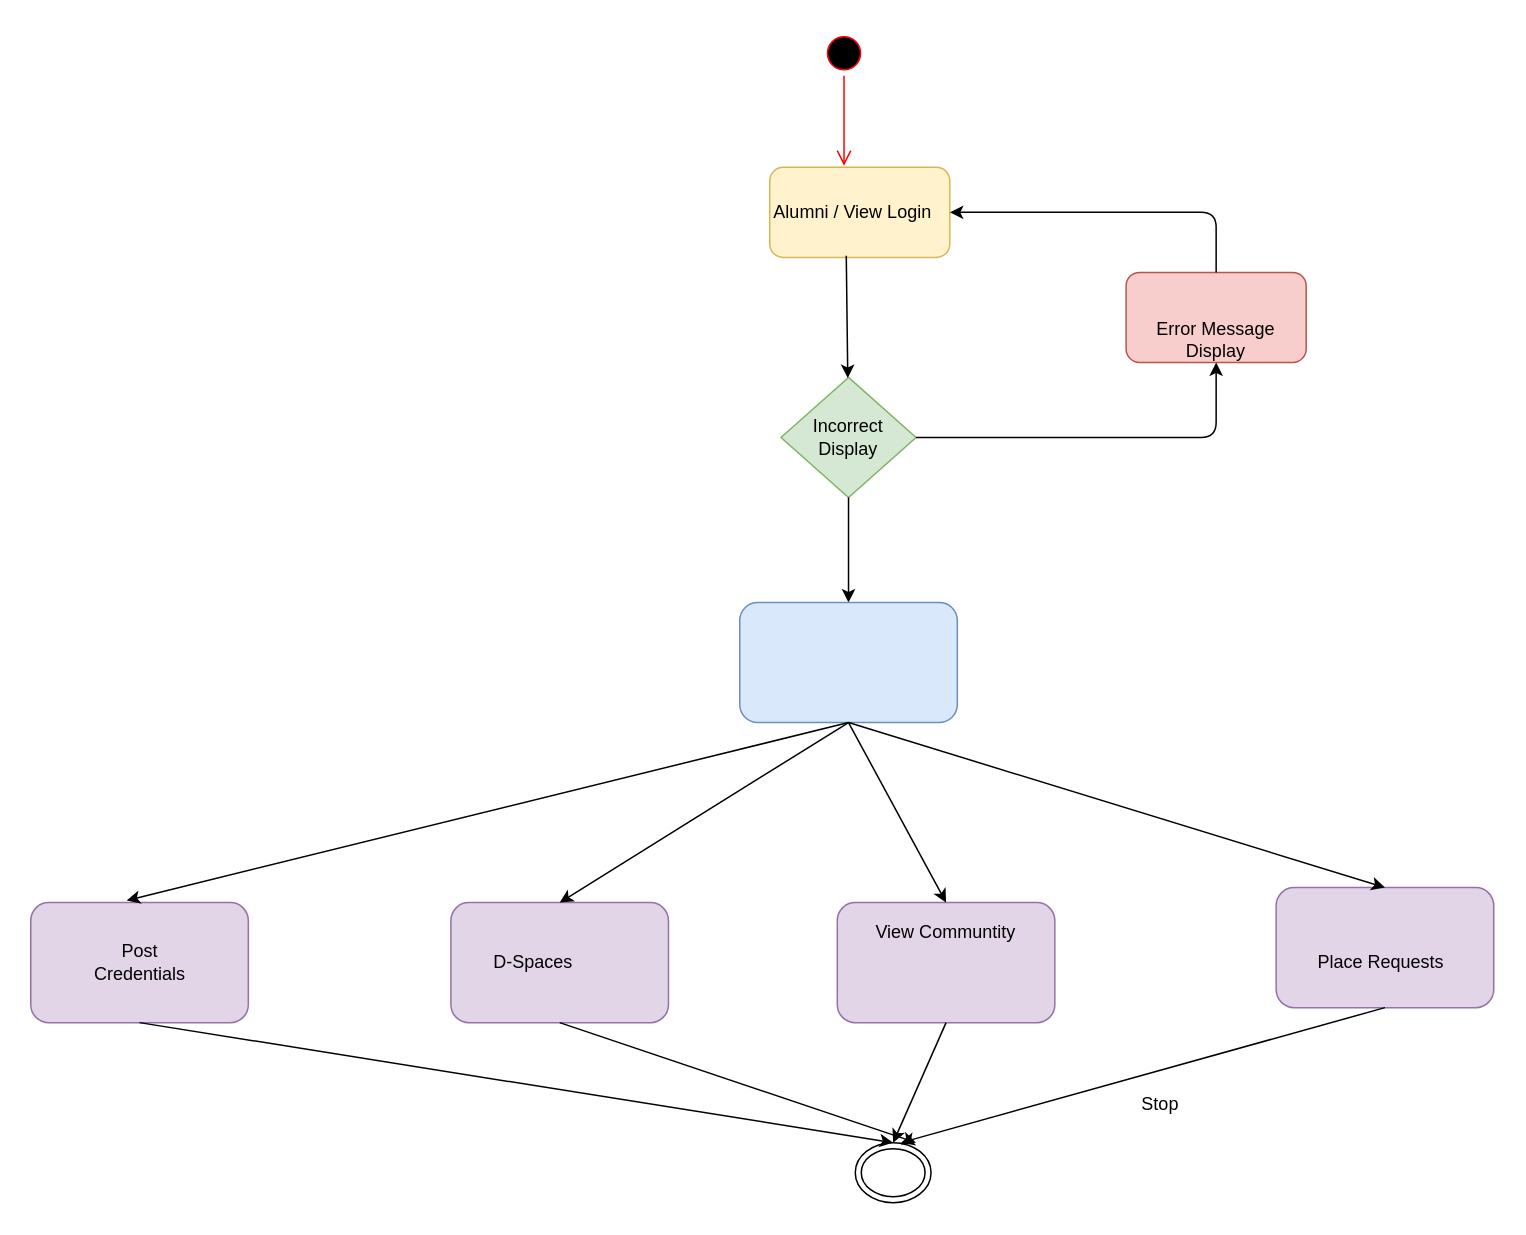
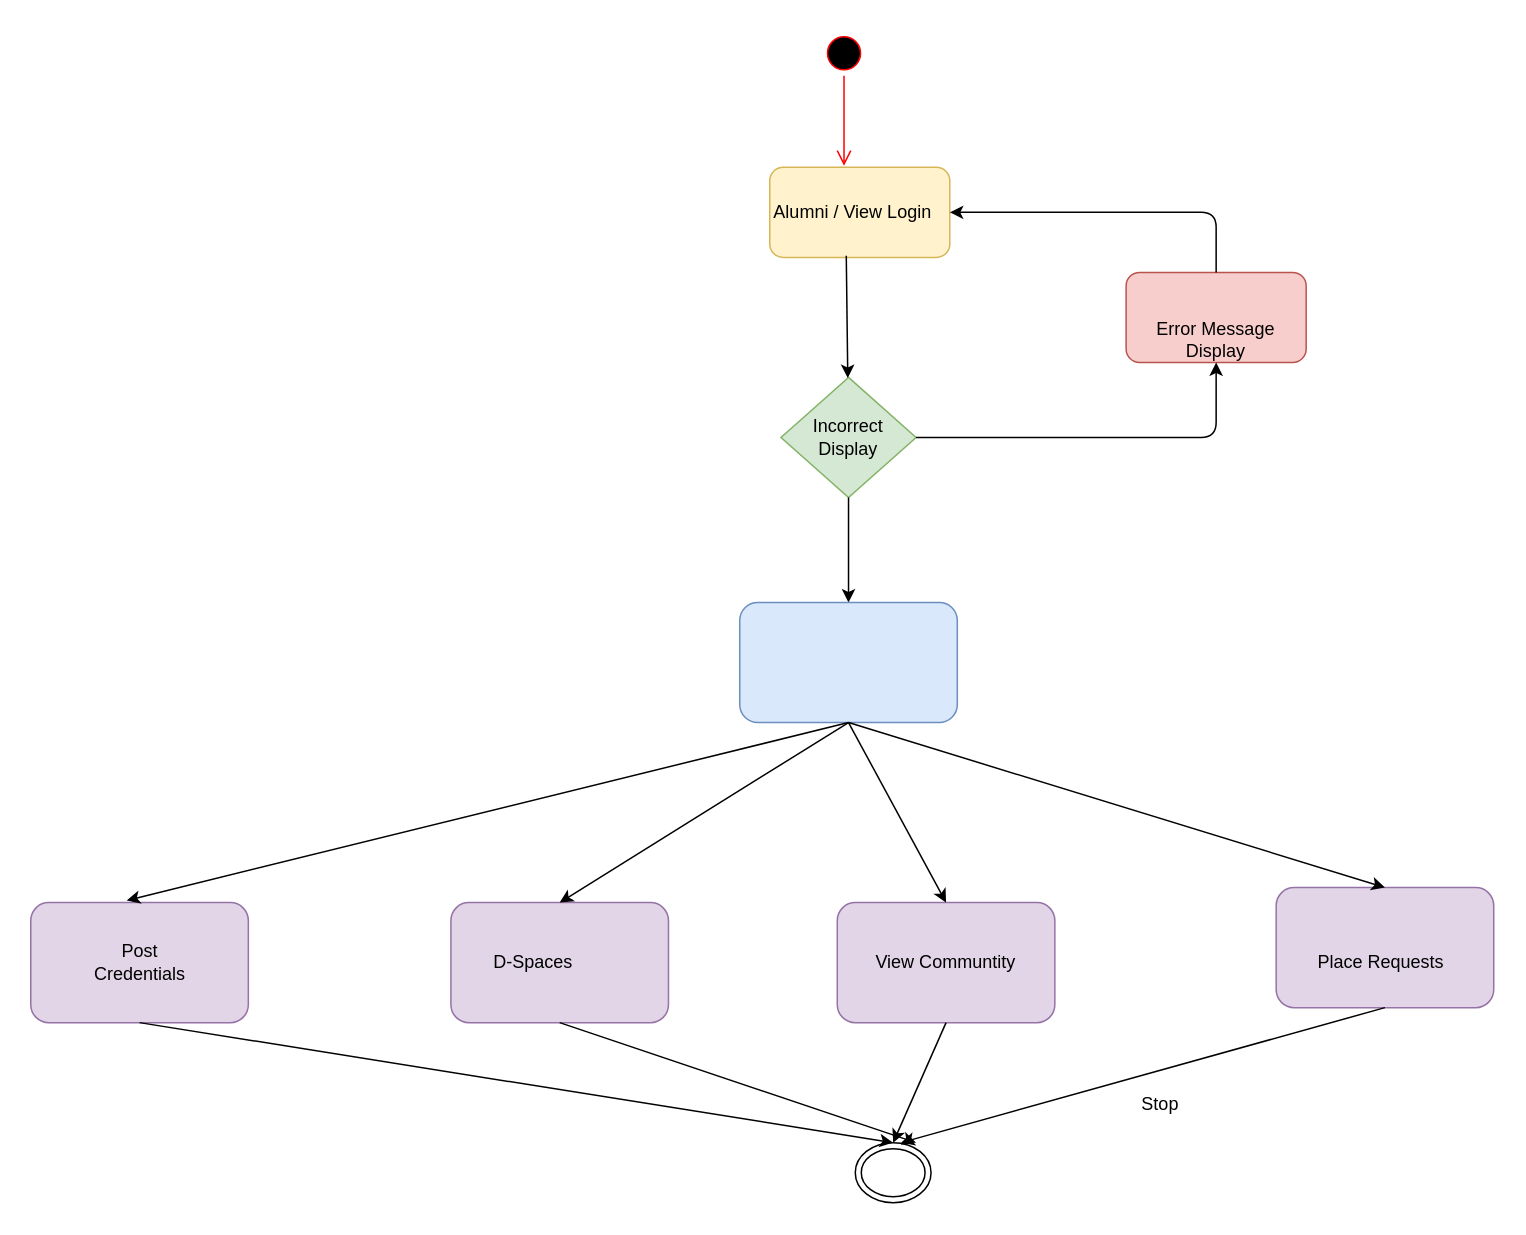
(946, 932) -> (946, 962)
